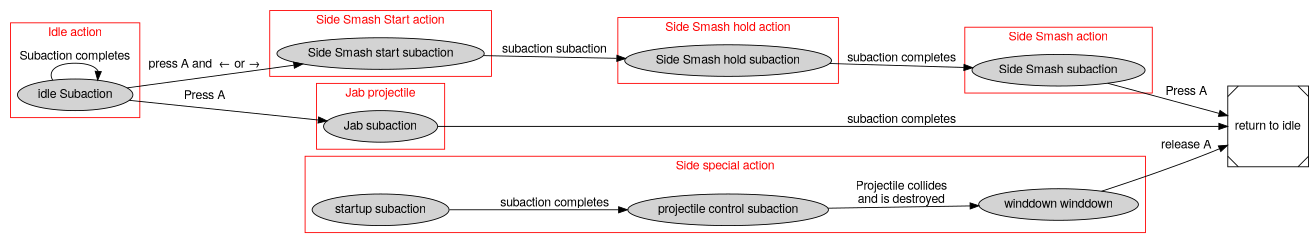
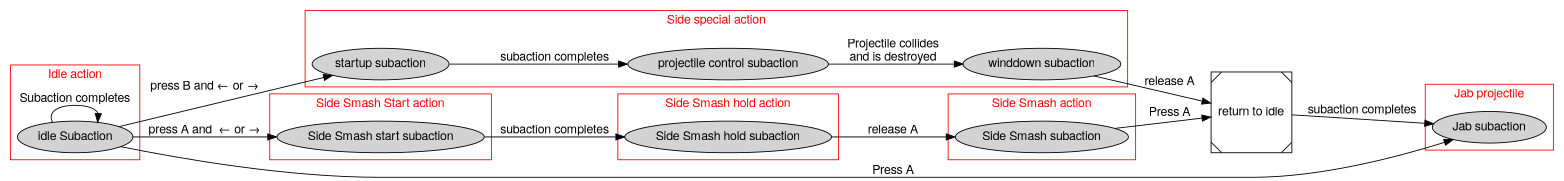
(555, 50) -> (555, 130)
(902, 58) -> (893, 130)
none -> (221, 102)
(828, 126) -> (1358, 119)
(1059, 205) -> (1042, 64)
